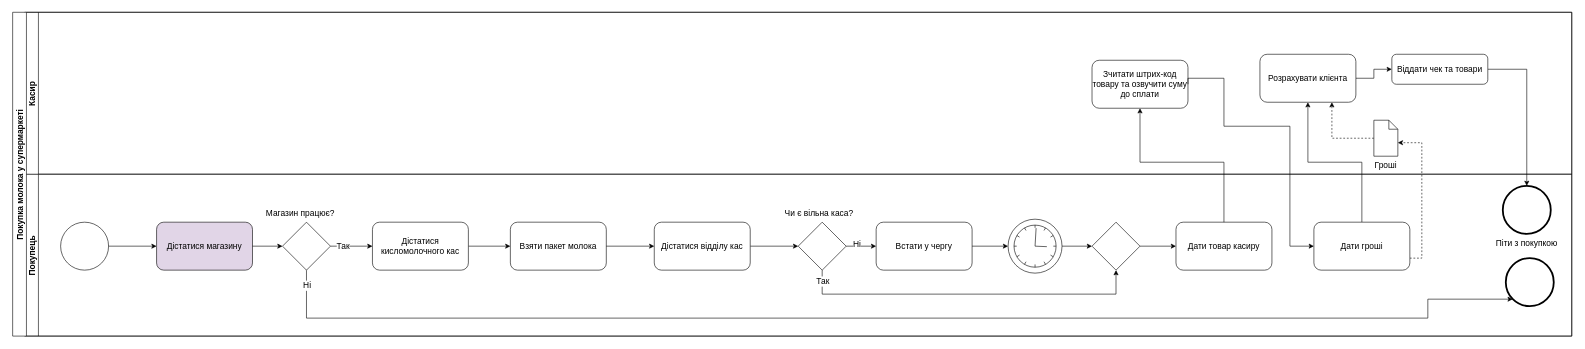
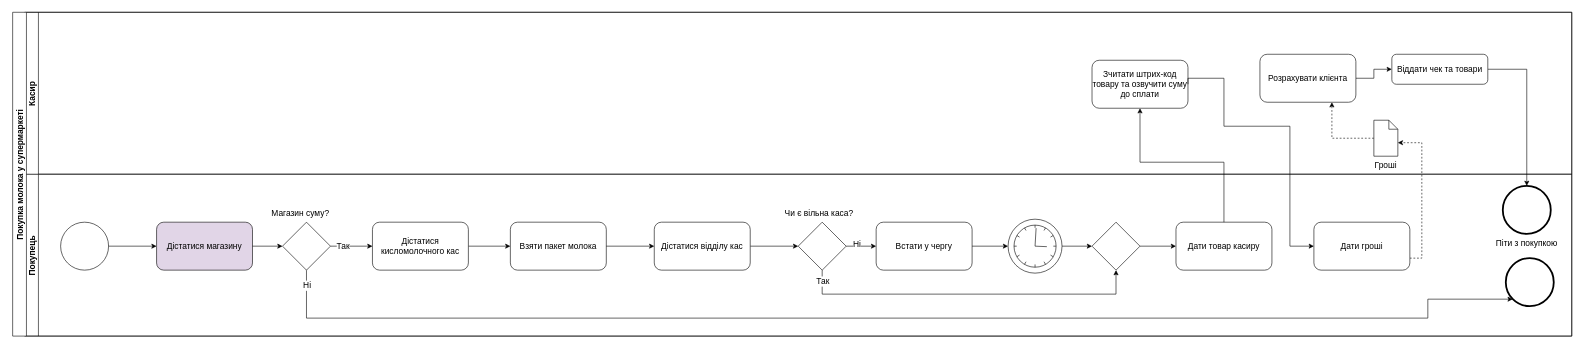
(1362, 162) -> none
(300, 213) -> (300, 213)
